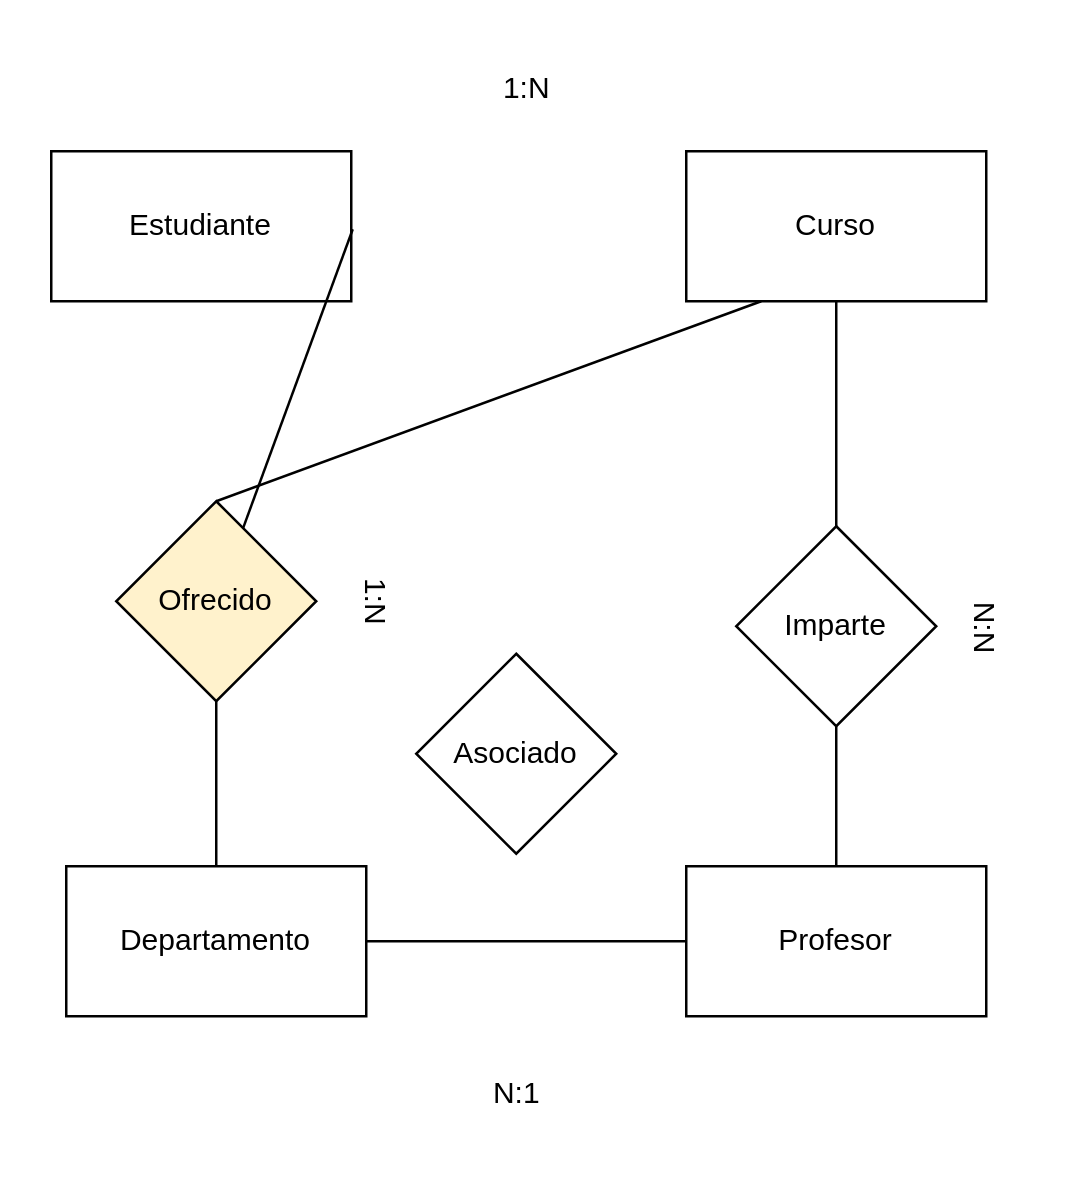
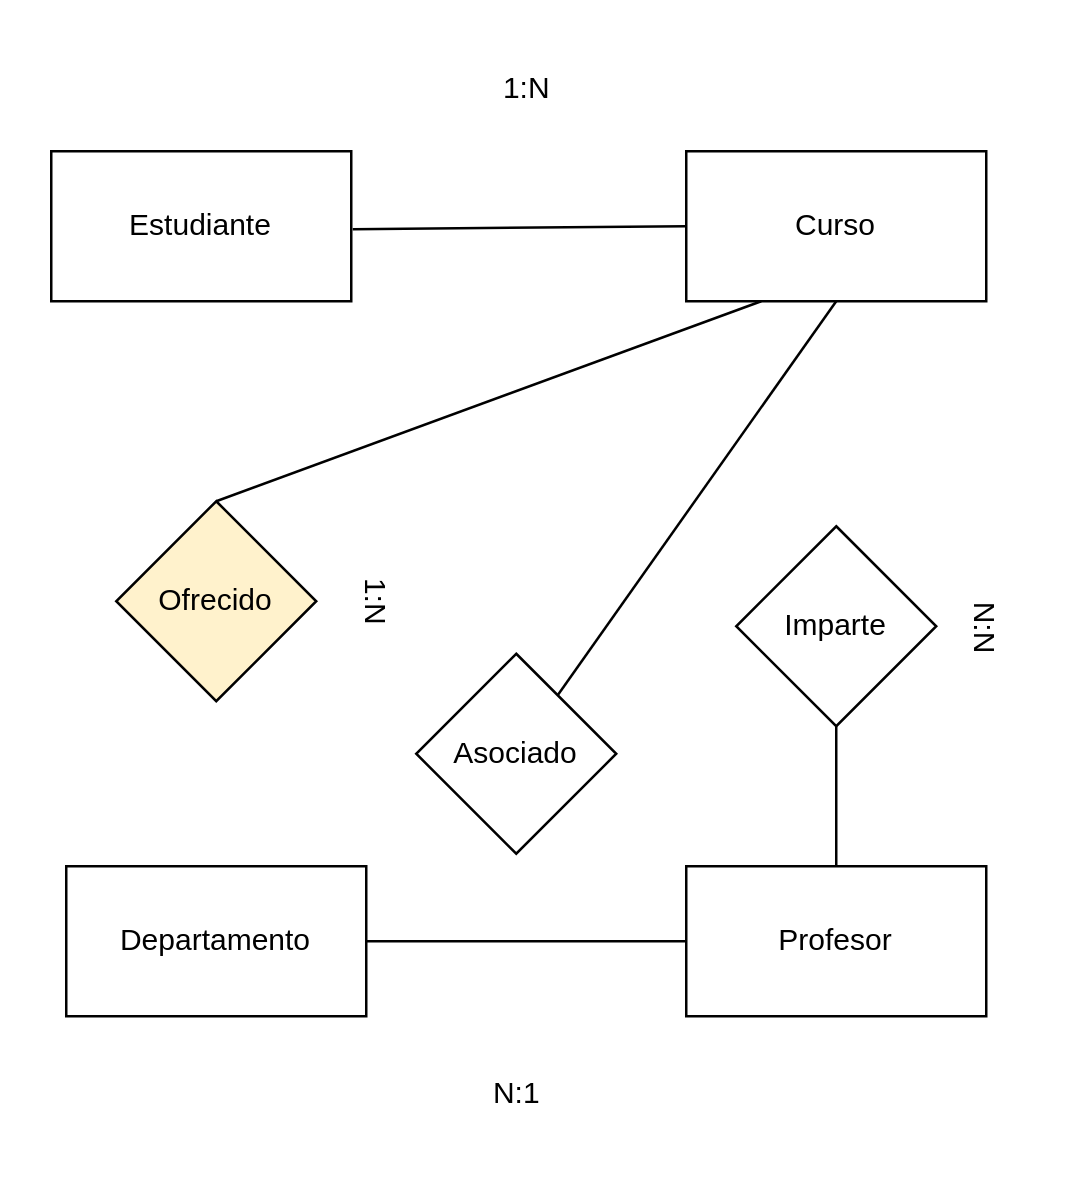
(307, 354) -> (519, 228)
(836, 413) -> (697, 498)
(216, 783) -> none
